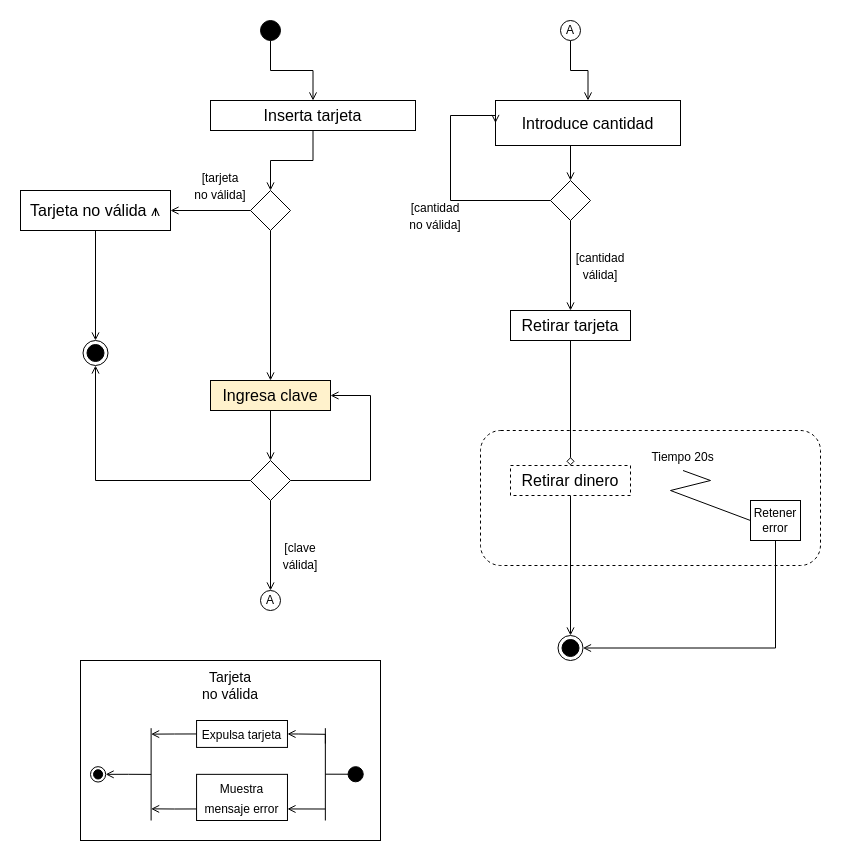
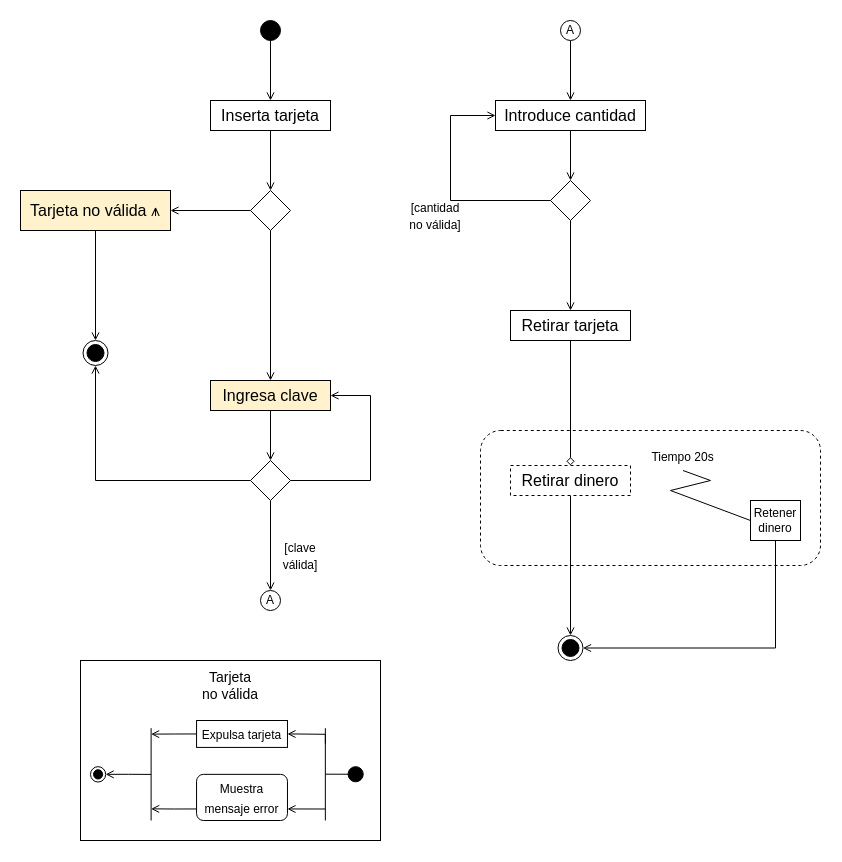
(313, 116) -> (271, 116)
(588, 123) -> (571, 116)
(221, 186) -> none
(96, 211) -> (96, 211)
(601, 266) -> none
(776, 521) -> (776, 521)
(242, 797) -> (242, 797)
